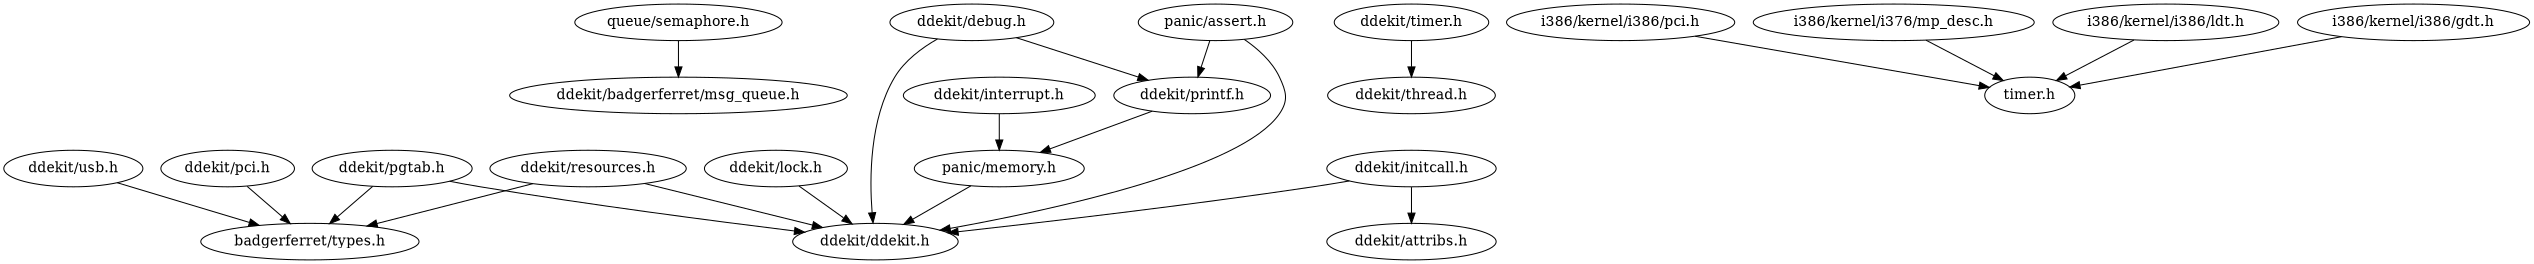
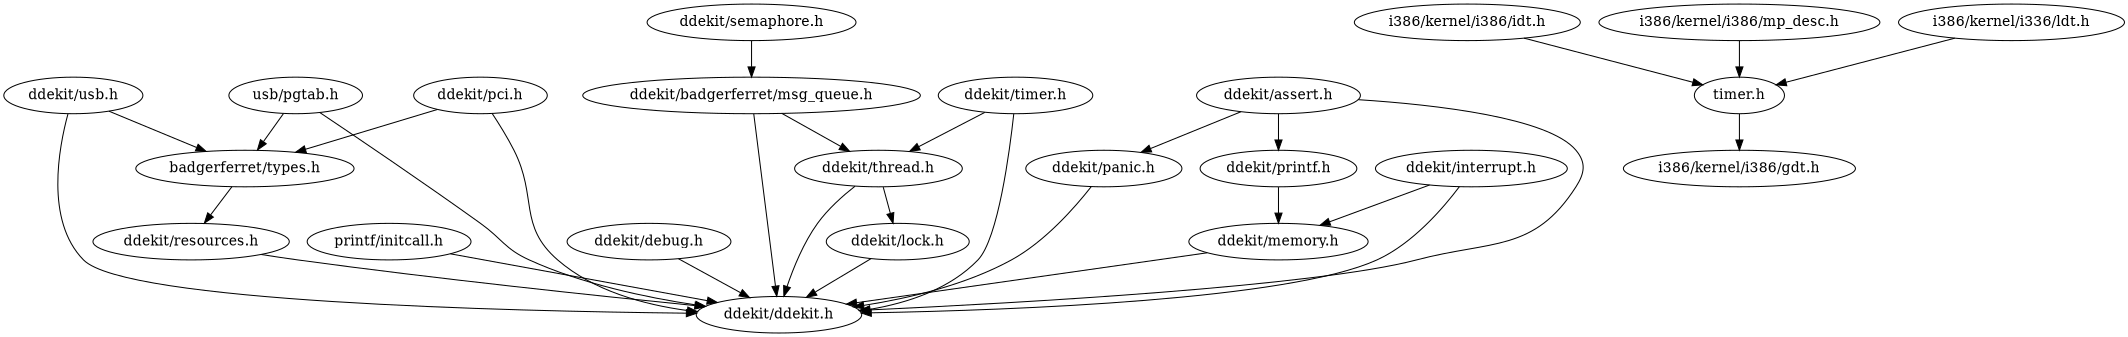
(678, 22) -> (752, 22)
(1215, 22) -> (1278, 95)
(1621, 22) -> (1467, 22)
(1894, 22) -> (1739, 22)
(2166, 22) -> (2011, 22)
(1077, 57) -> none
(2211, 61) -> (1739, 127)
none -> (811, 130)
(392, 169) -> (296, 95)
(999, 169) -> (1278, 242)
none -> (1104, 169)
(1411, 169) -> (389, 242)
none -> (765, 200)
none -> (887, 200)
(455, 204) -> (221, 201)
none -> (813, 231)
(1411, 242) -> none
none -> (986, 247)
none -> (550, 252)
none -> (1182, 297)
none -> (306, 299)
